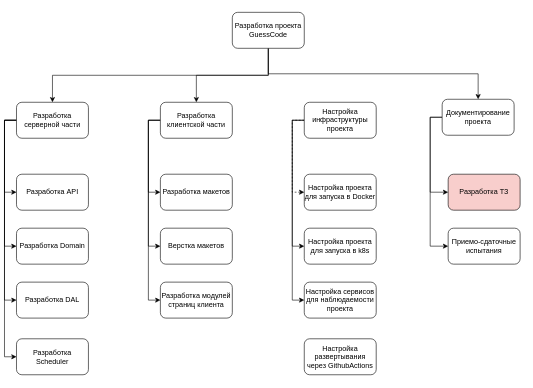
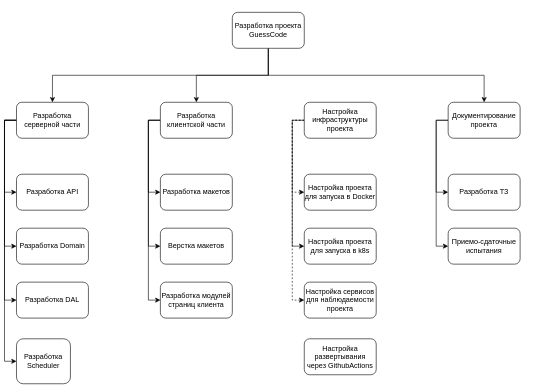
(479, 117) -> (485, 120)
(485, 192) -> (485, 192)
(293, 277) -> (293, 277)
(53, 357) -> (44, 362)
